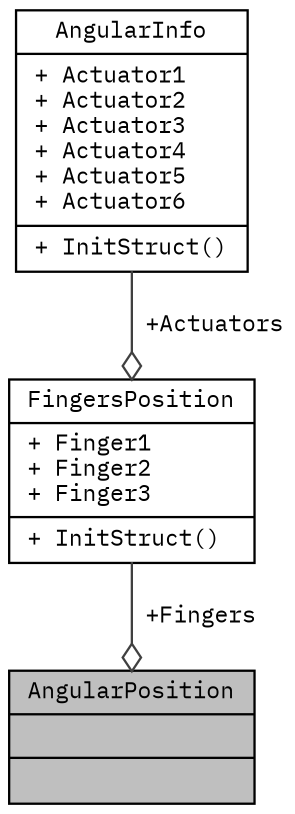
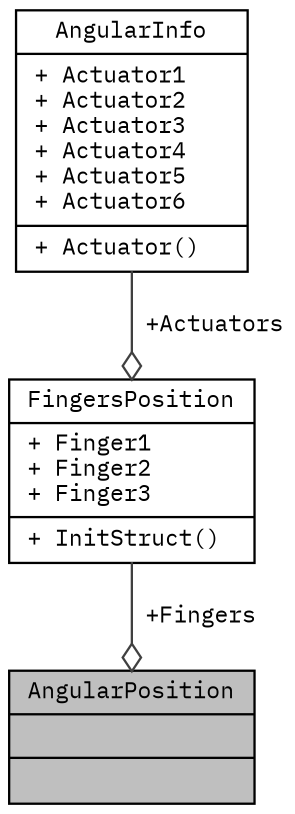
(132, 248) -> (118, 248)
